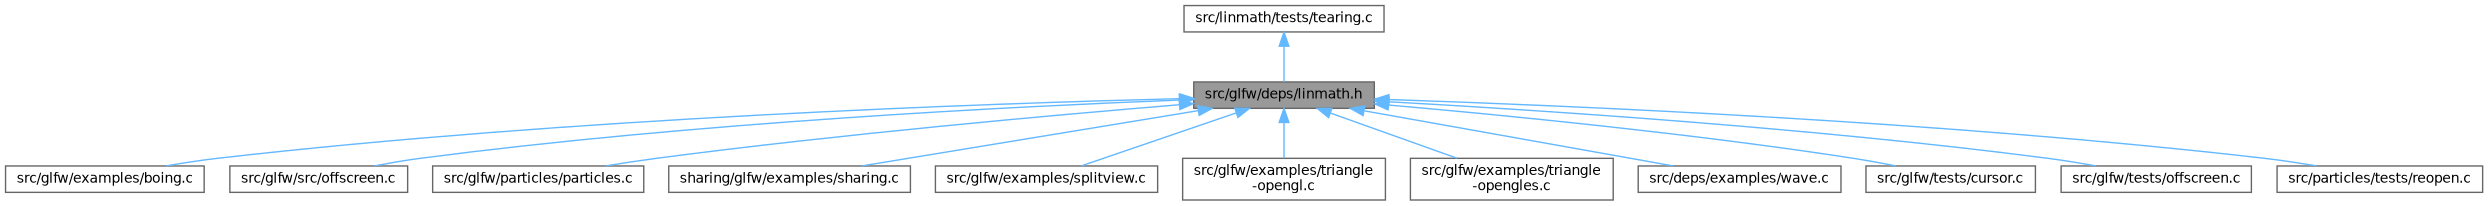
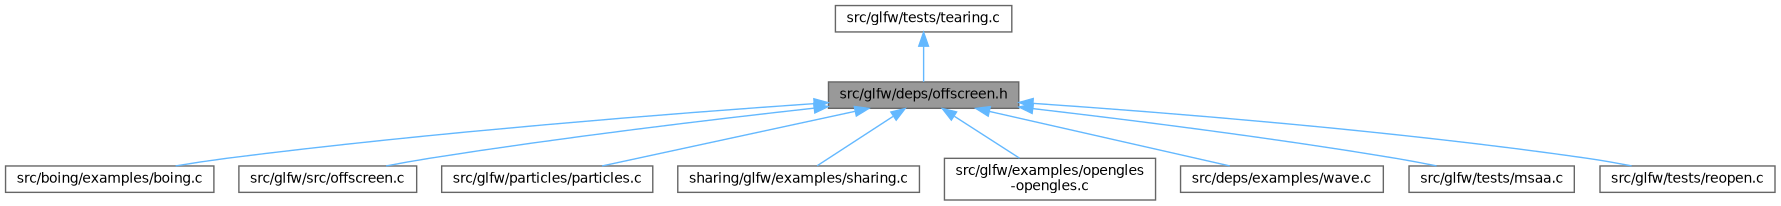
(1284, 19) -> (924, 19)
(1284, 95) -> (924, 95)
(105, 179) -> (110, 179)
(1047, 179) -> none
(1284, 179) -> none
(1512, 179) -> (1050, 179)
(1951, 179) -> none
(2156, 179) -> (1492, 179)
(2380, 179) -> (1688, 179)
